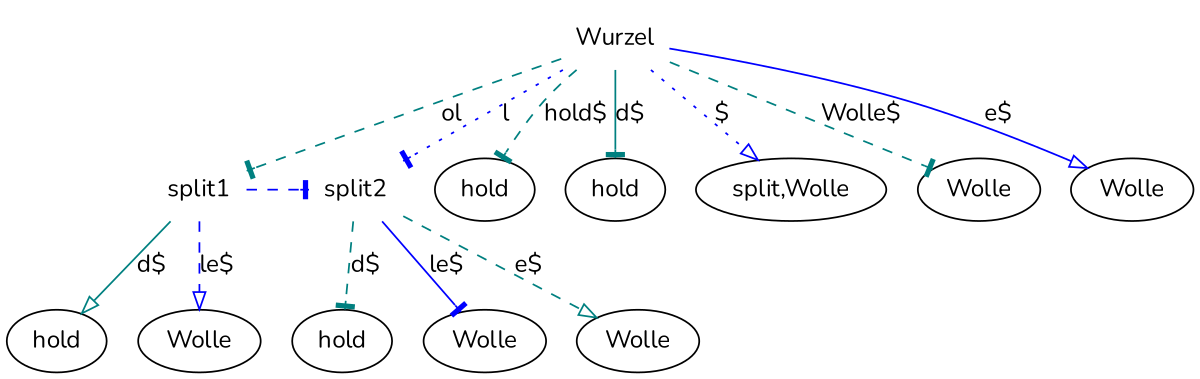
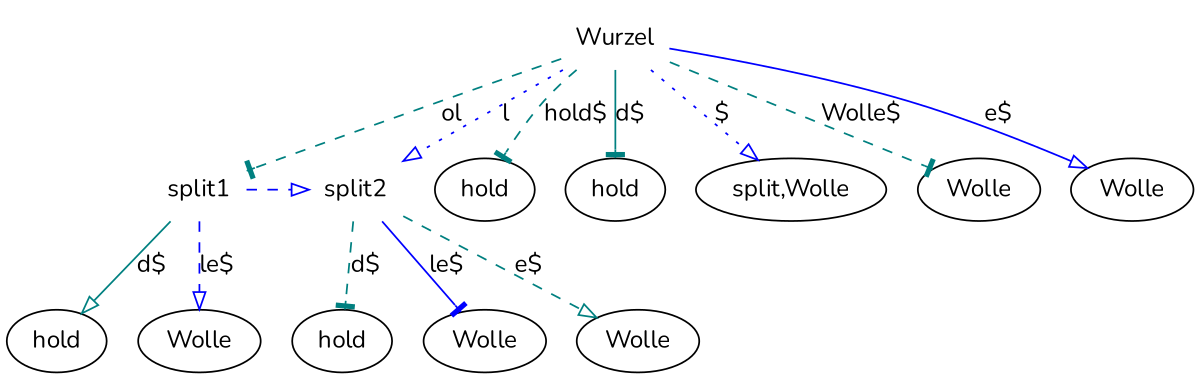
(487, 113) -> (491, 111)
(273, 190) -> (269, 190)
